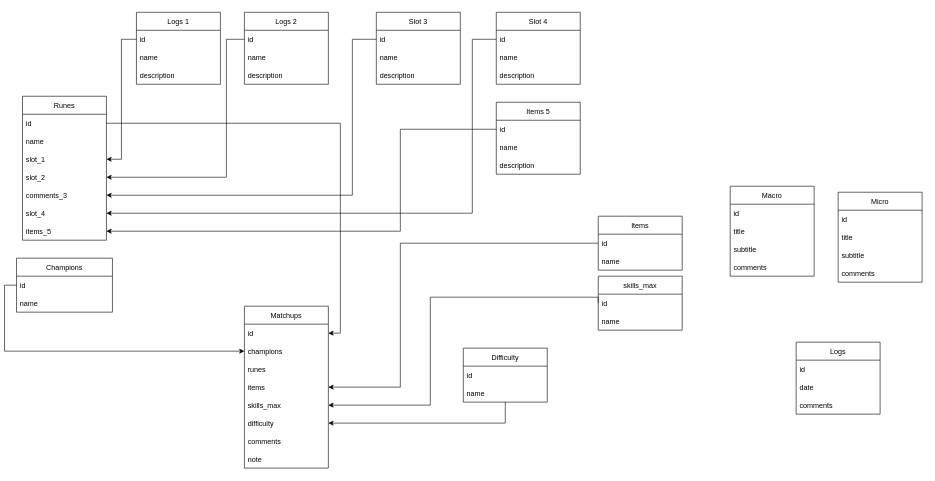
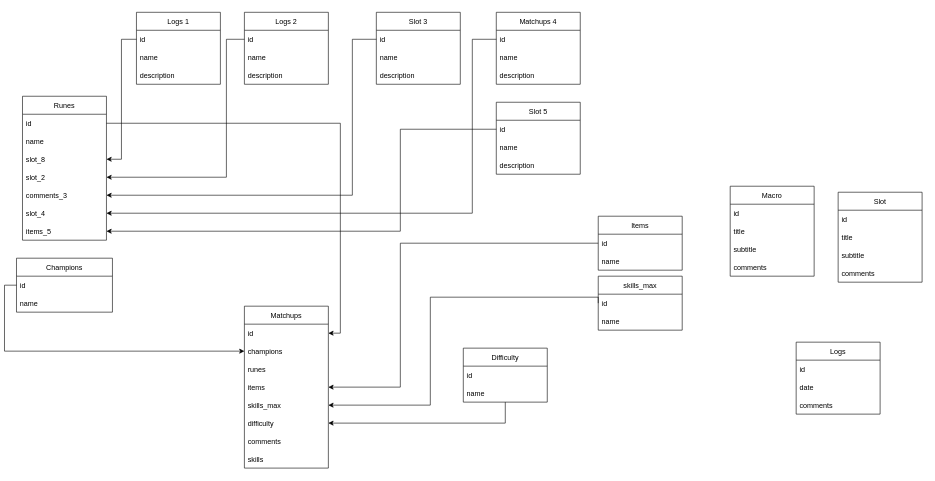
(538, 22) -> (538, 22)
(538, 112) -> (538, 112)
(37, 160) -> (37, 160)
(880, 202) -> (880, 202)
(256, 460) -> (257, 460)
